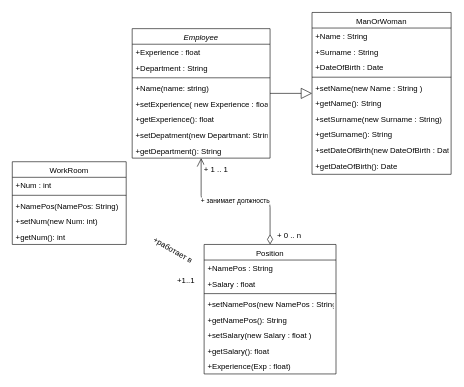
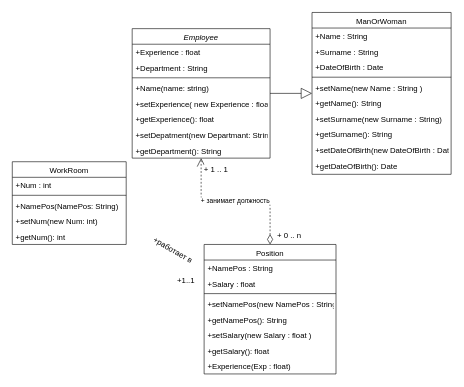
(201, 180) -> (201, 180)
